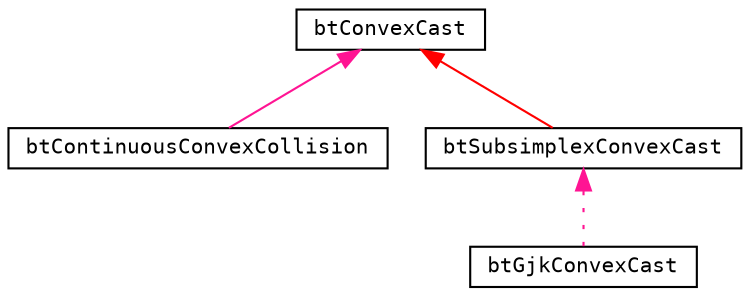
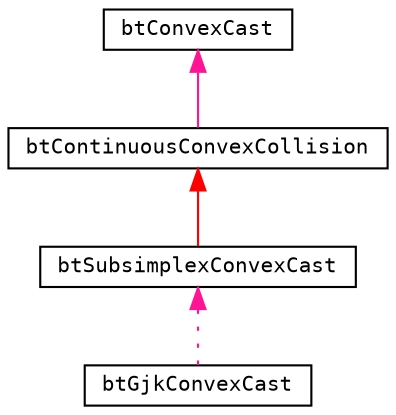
(496, 94) -> (198, 219)
